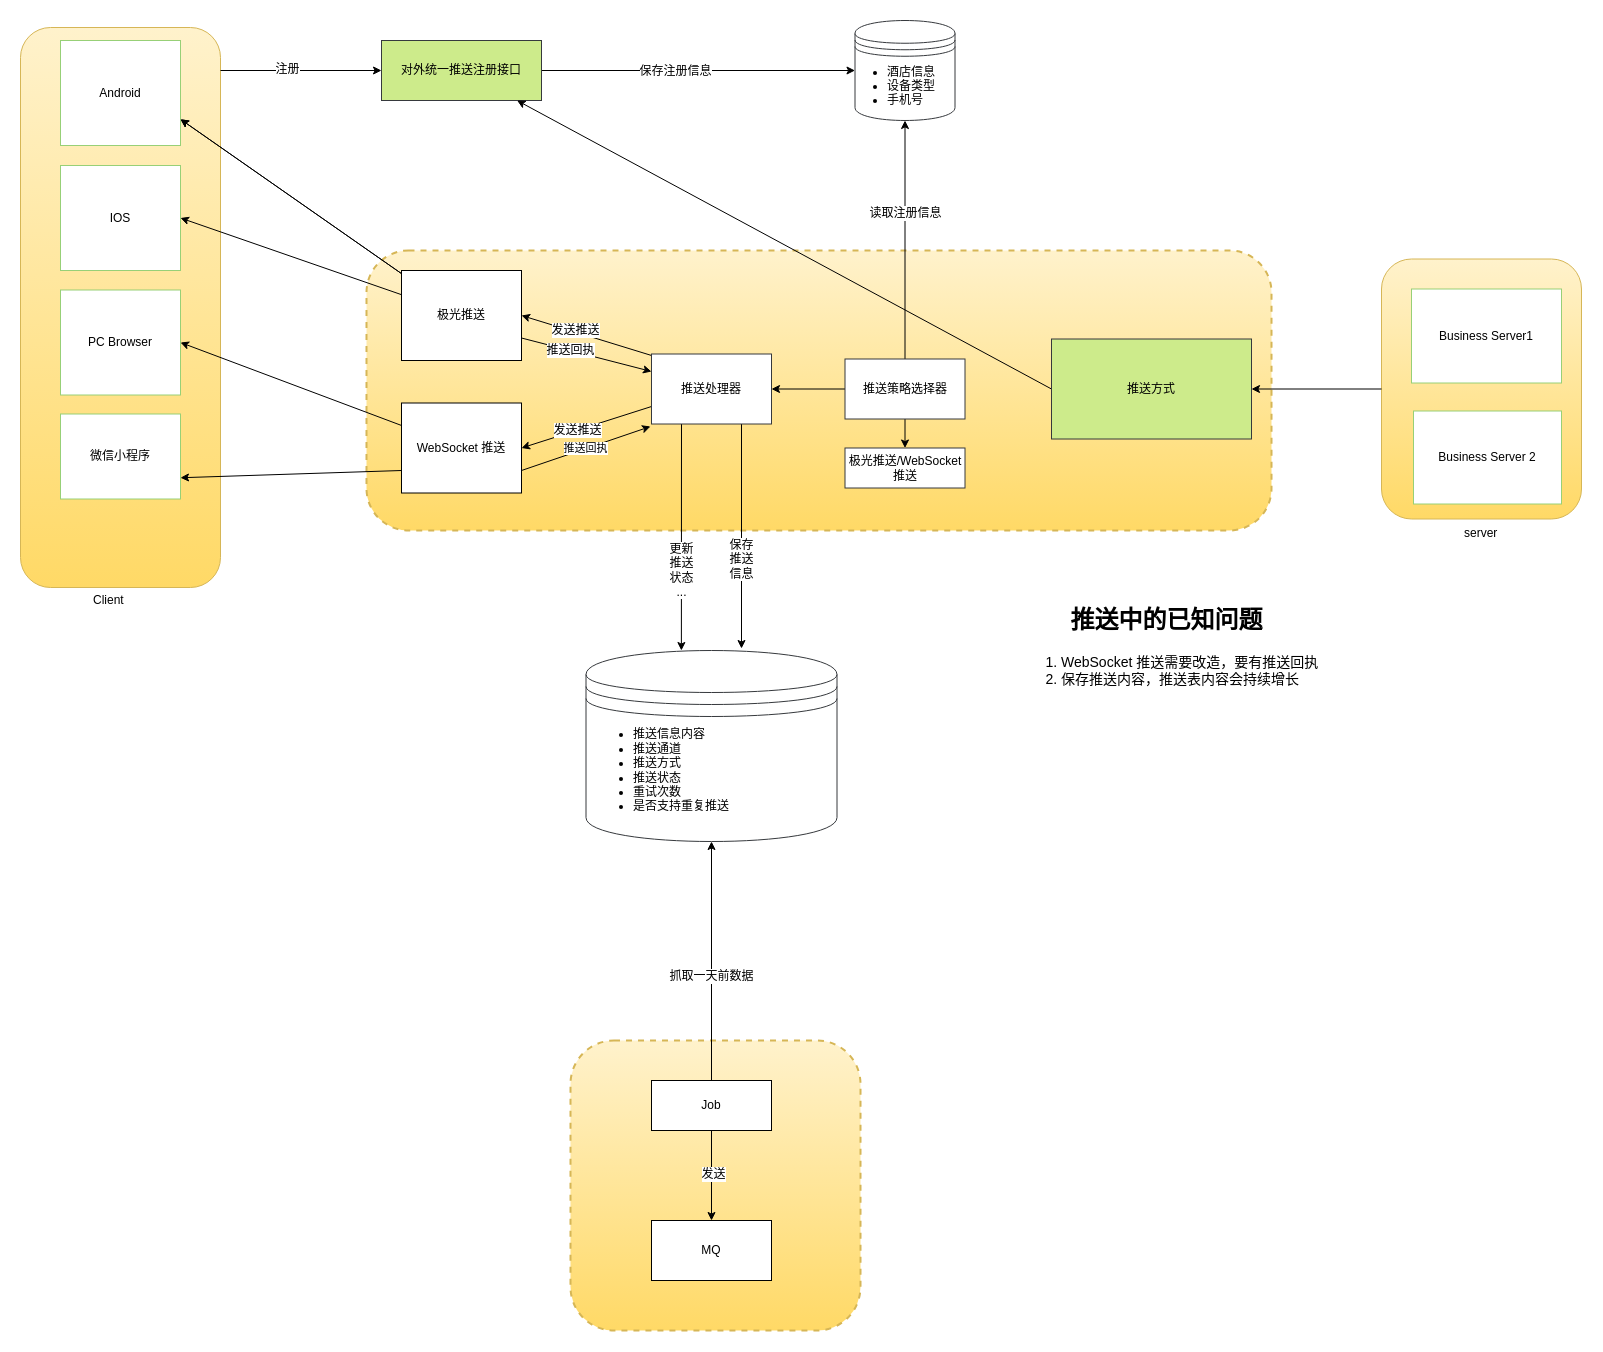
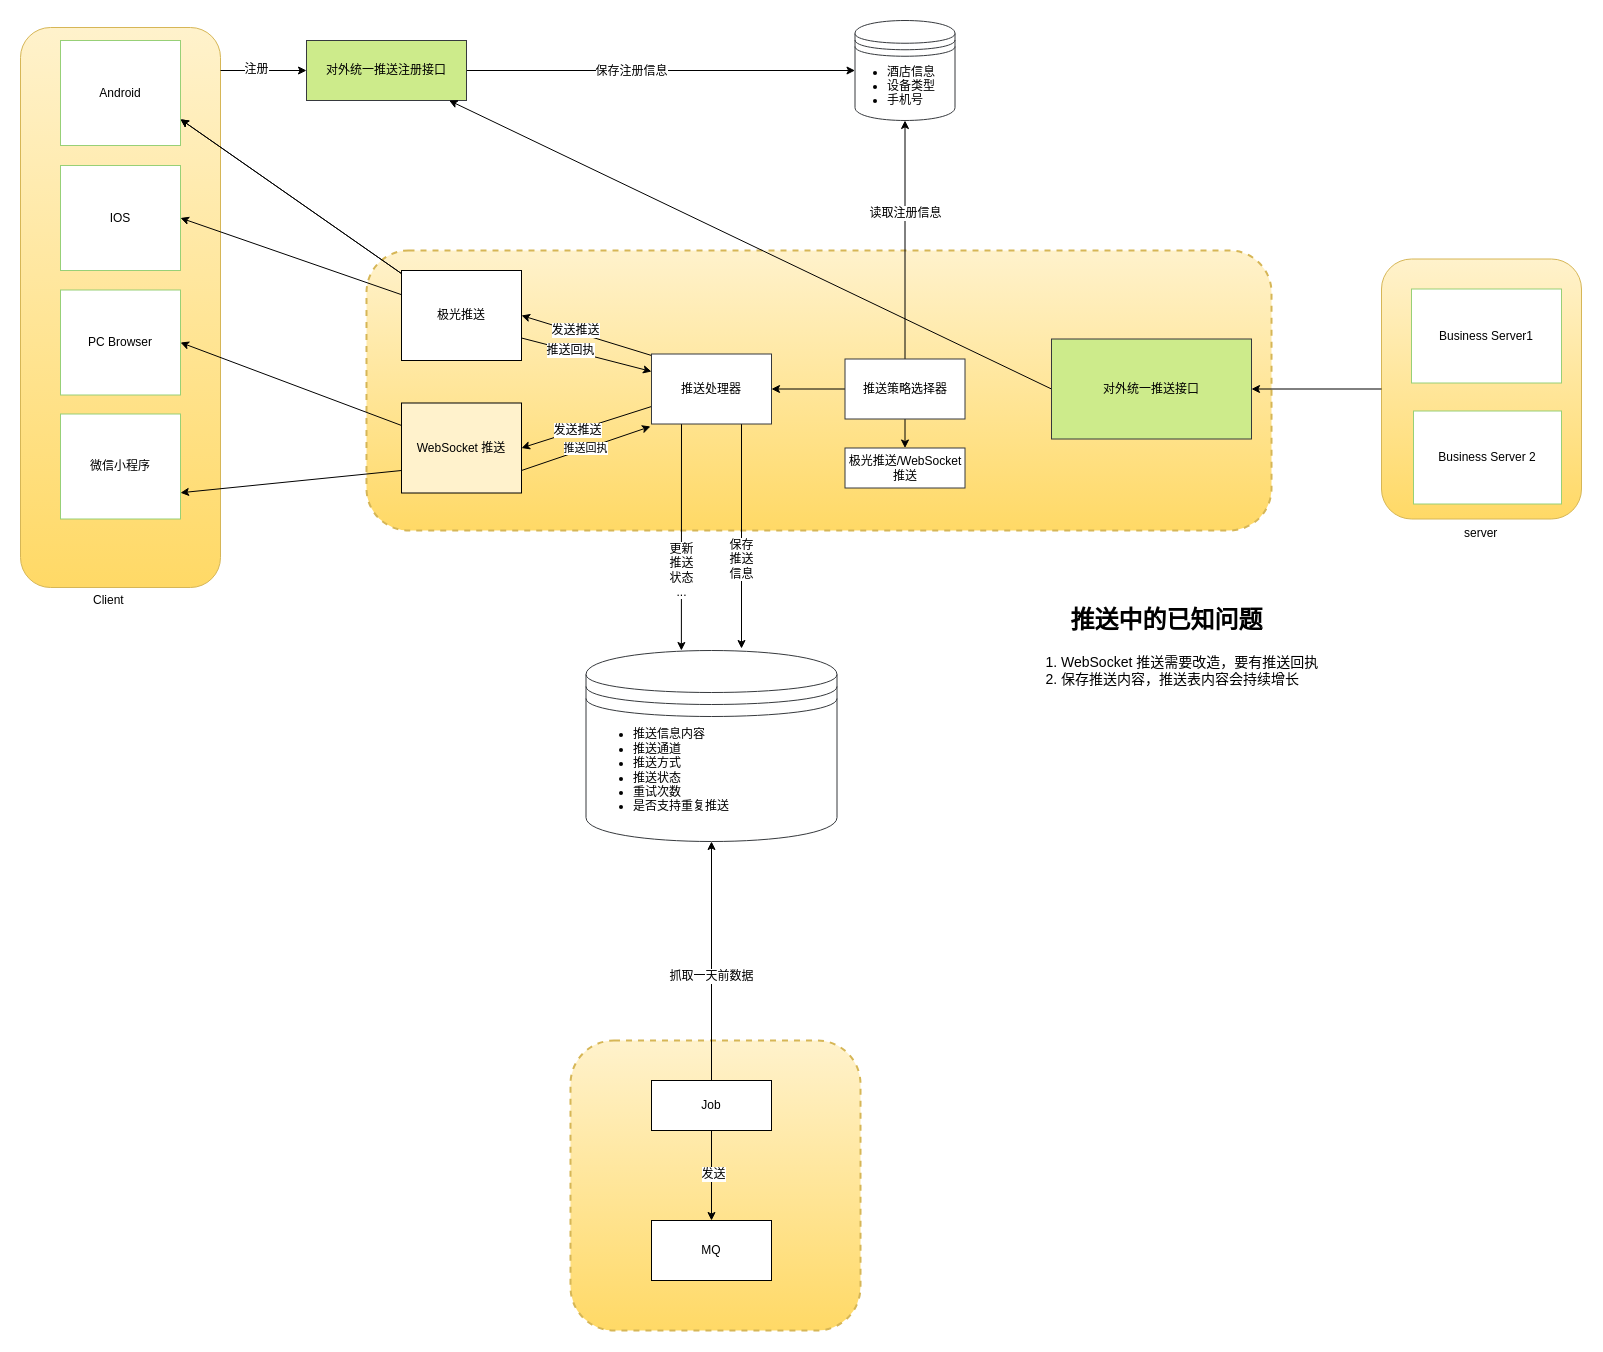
(462, 71) -> (387, 71)
(1152, 390) -> (1152, 390)
(462, 448) -> (462, 448)
(121, 457) -> (121, 467)
